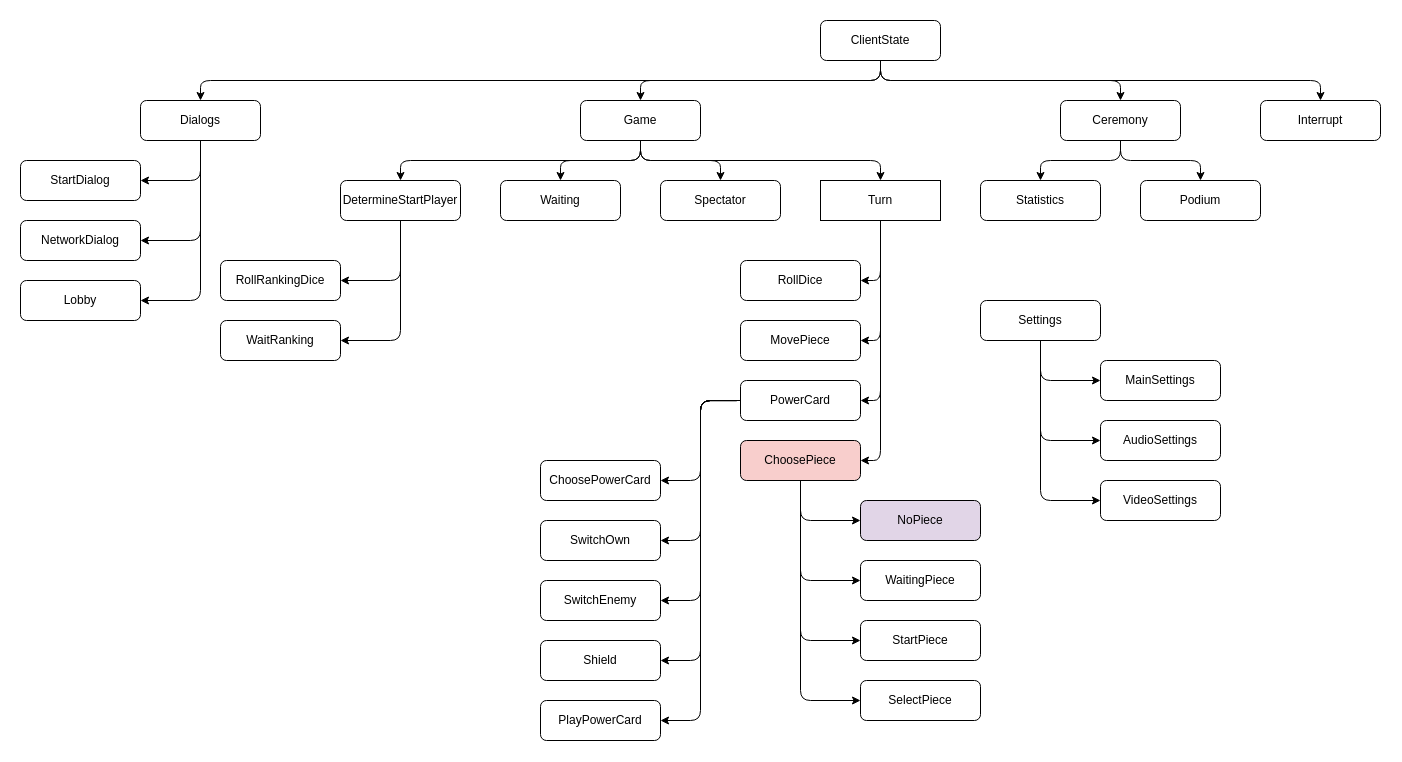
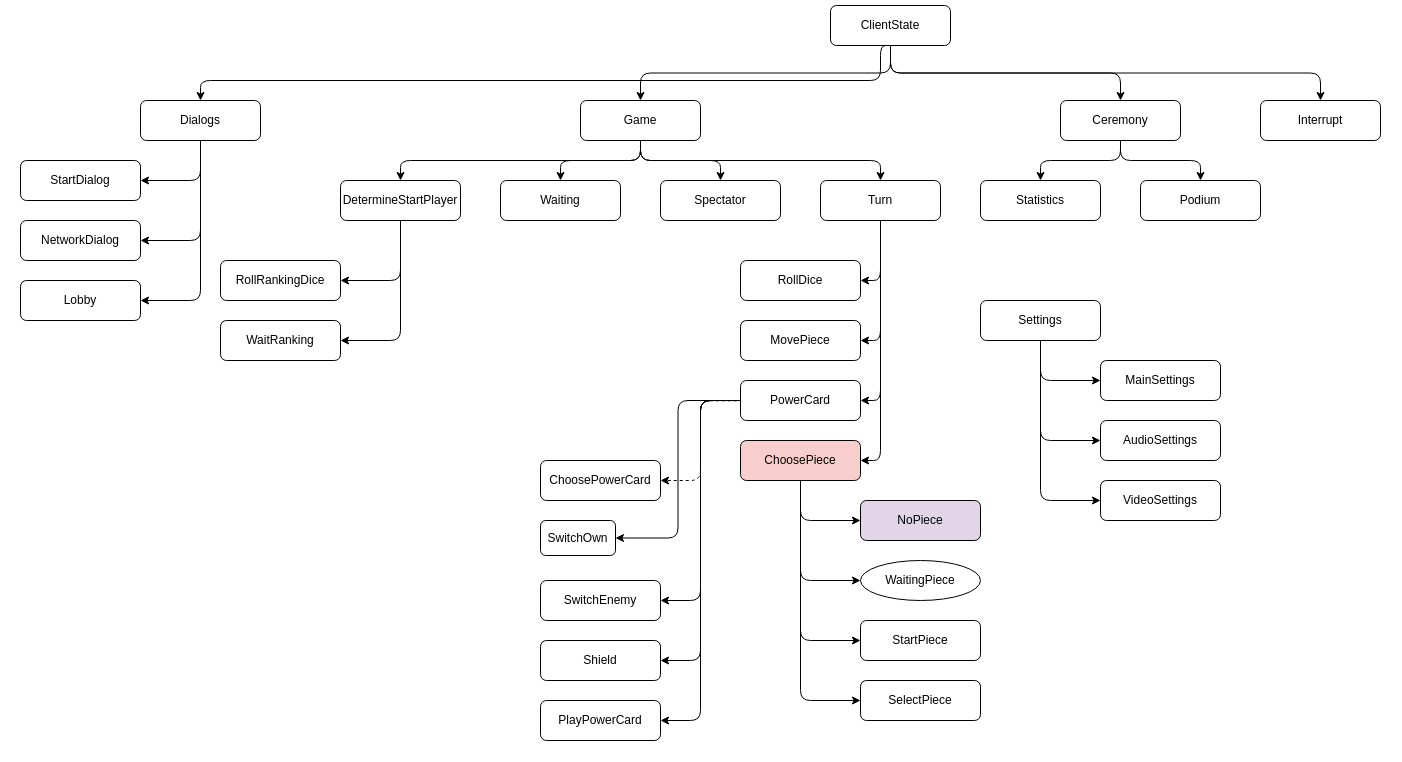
(881, 41) -> (891, 26)
(881, 201) -> (881, 201)
(682, 481) -> (682, 481)
(601, 541) -> (578, 538)
(921, 581) -> (921, 581)
